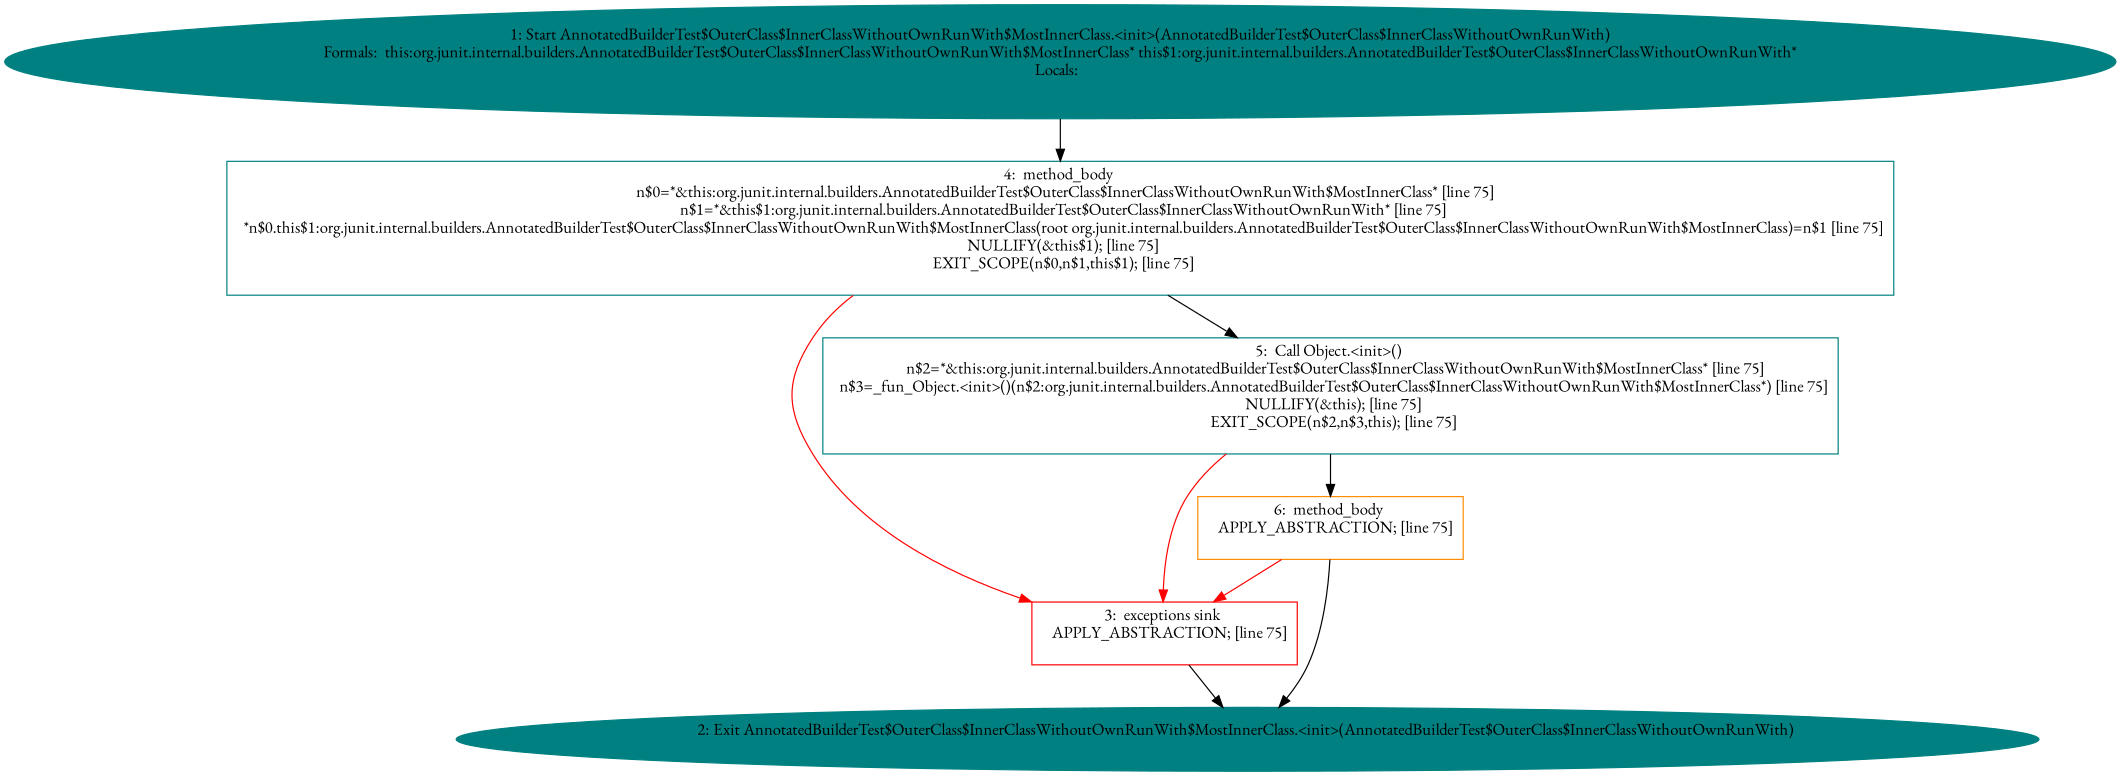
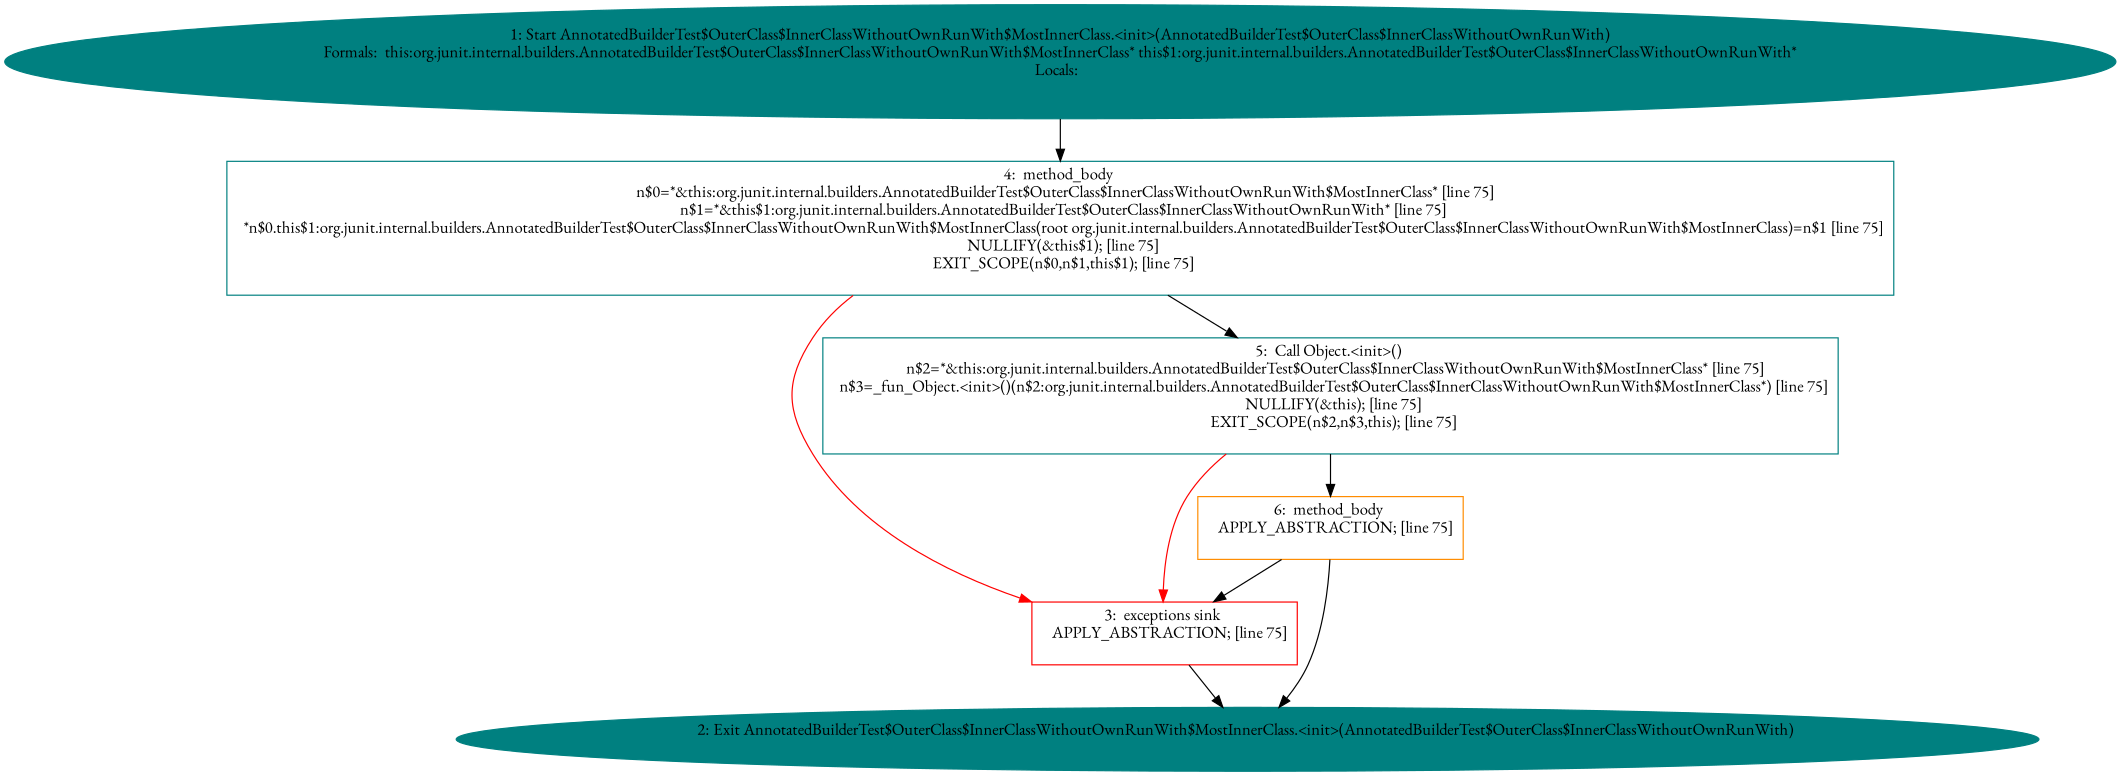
(1253, 577) -> (1253, 577)
